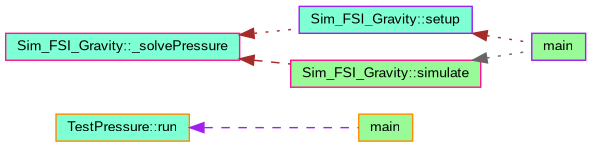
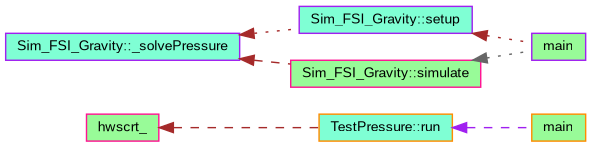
(123, 47) -> (123, 47)
none -> (123, 128)
